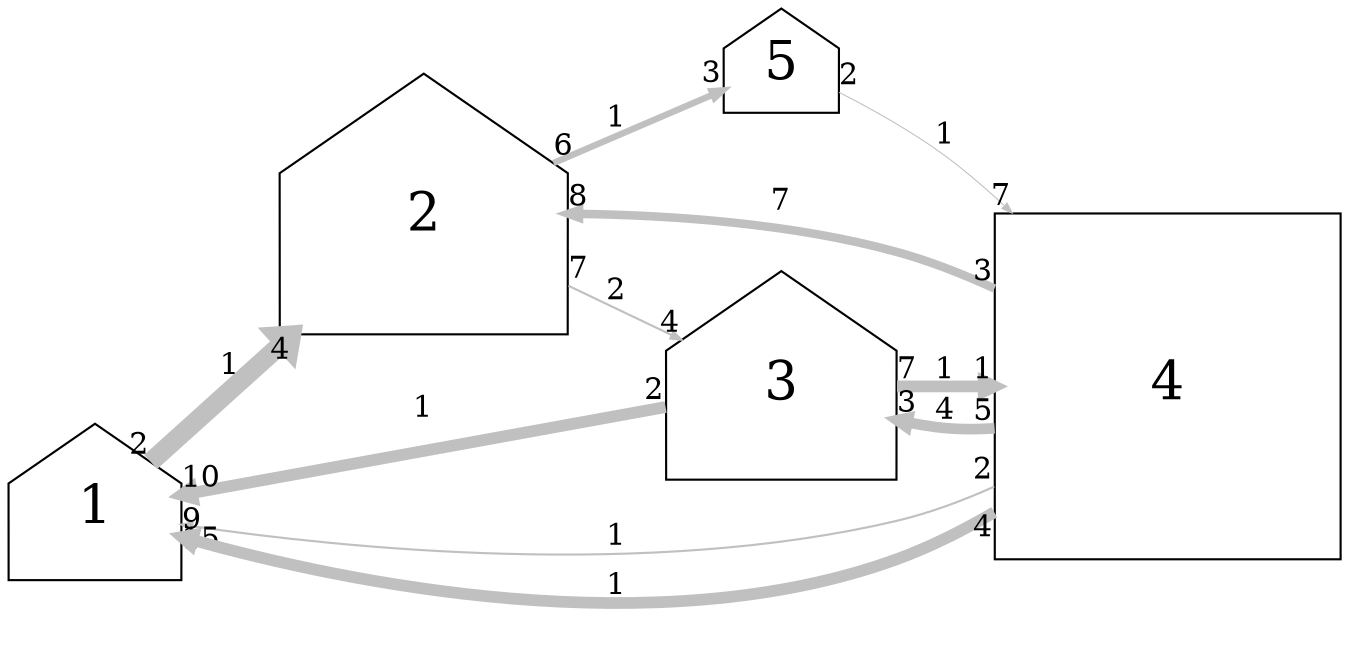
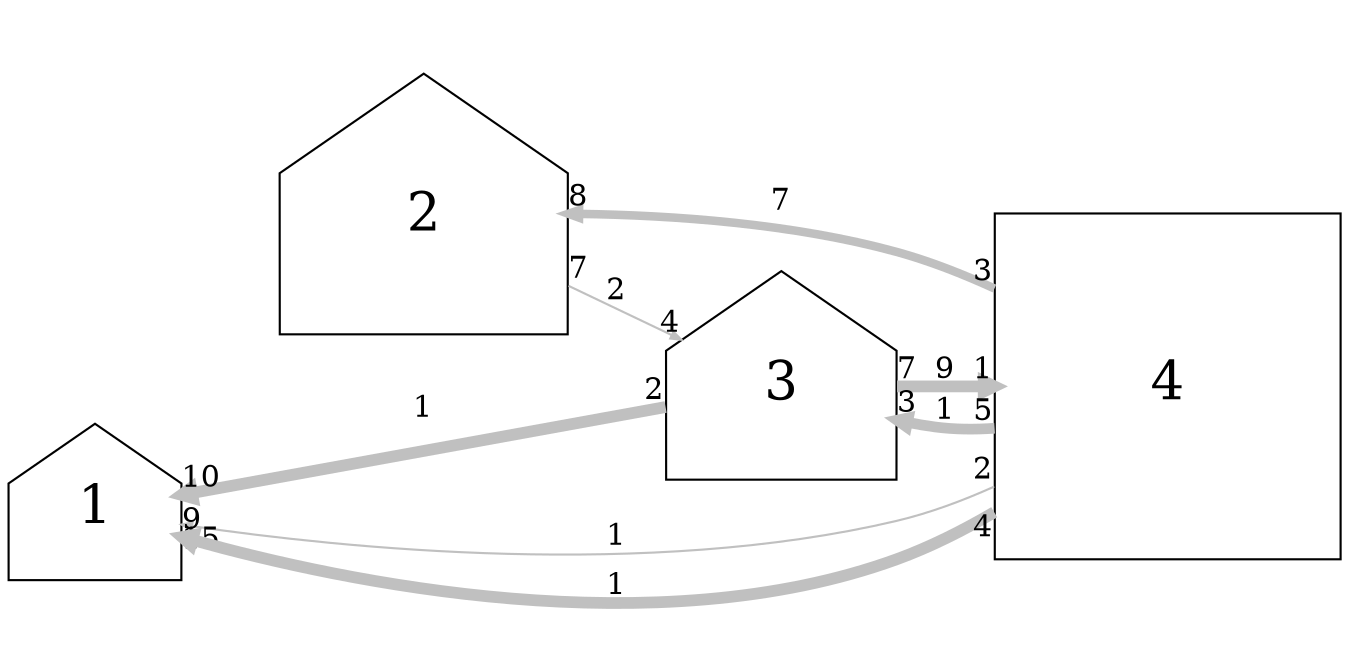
(781, 66) -> none
(946, 370) -> (946, 370)
(217, 402) -> none
(946, 411) -> (946, 411)
